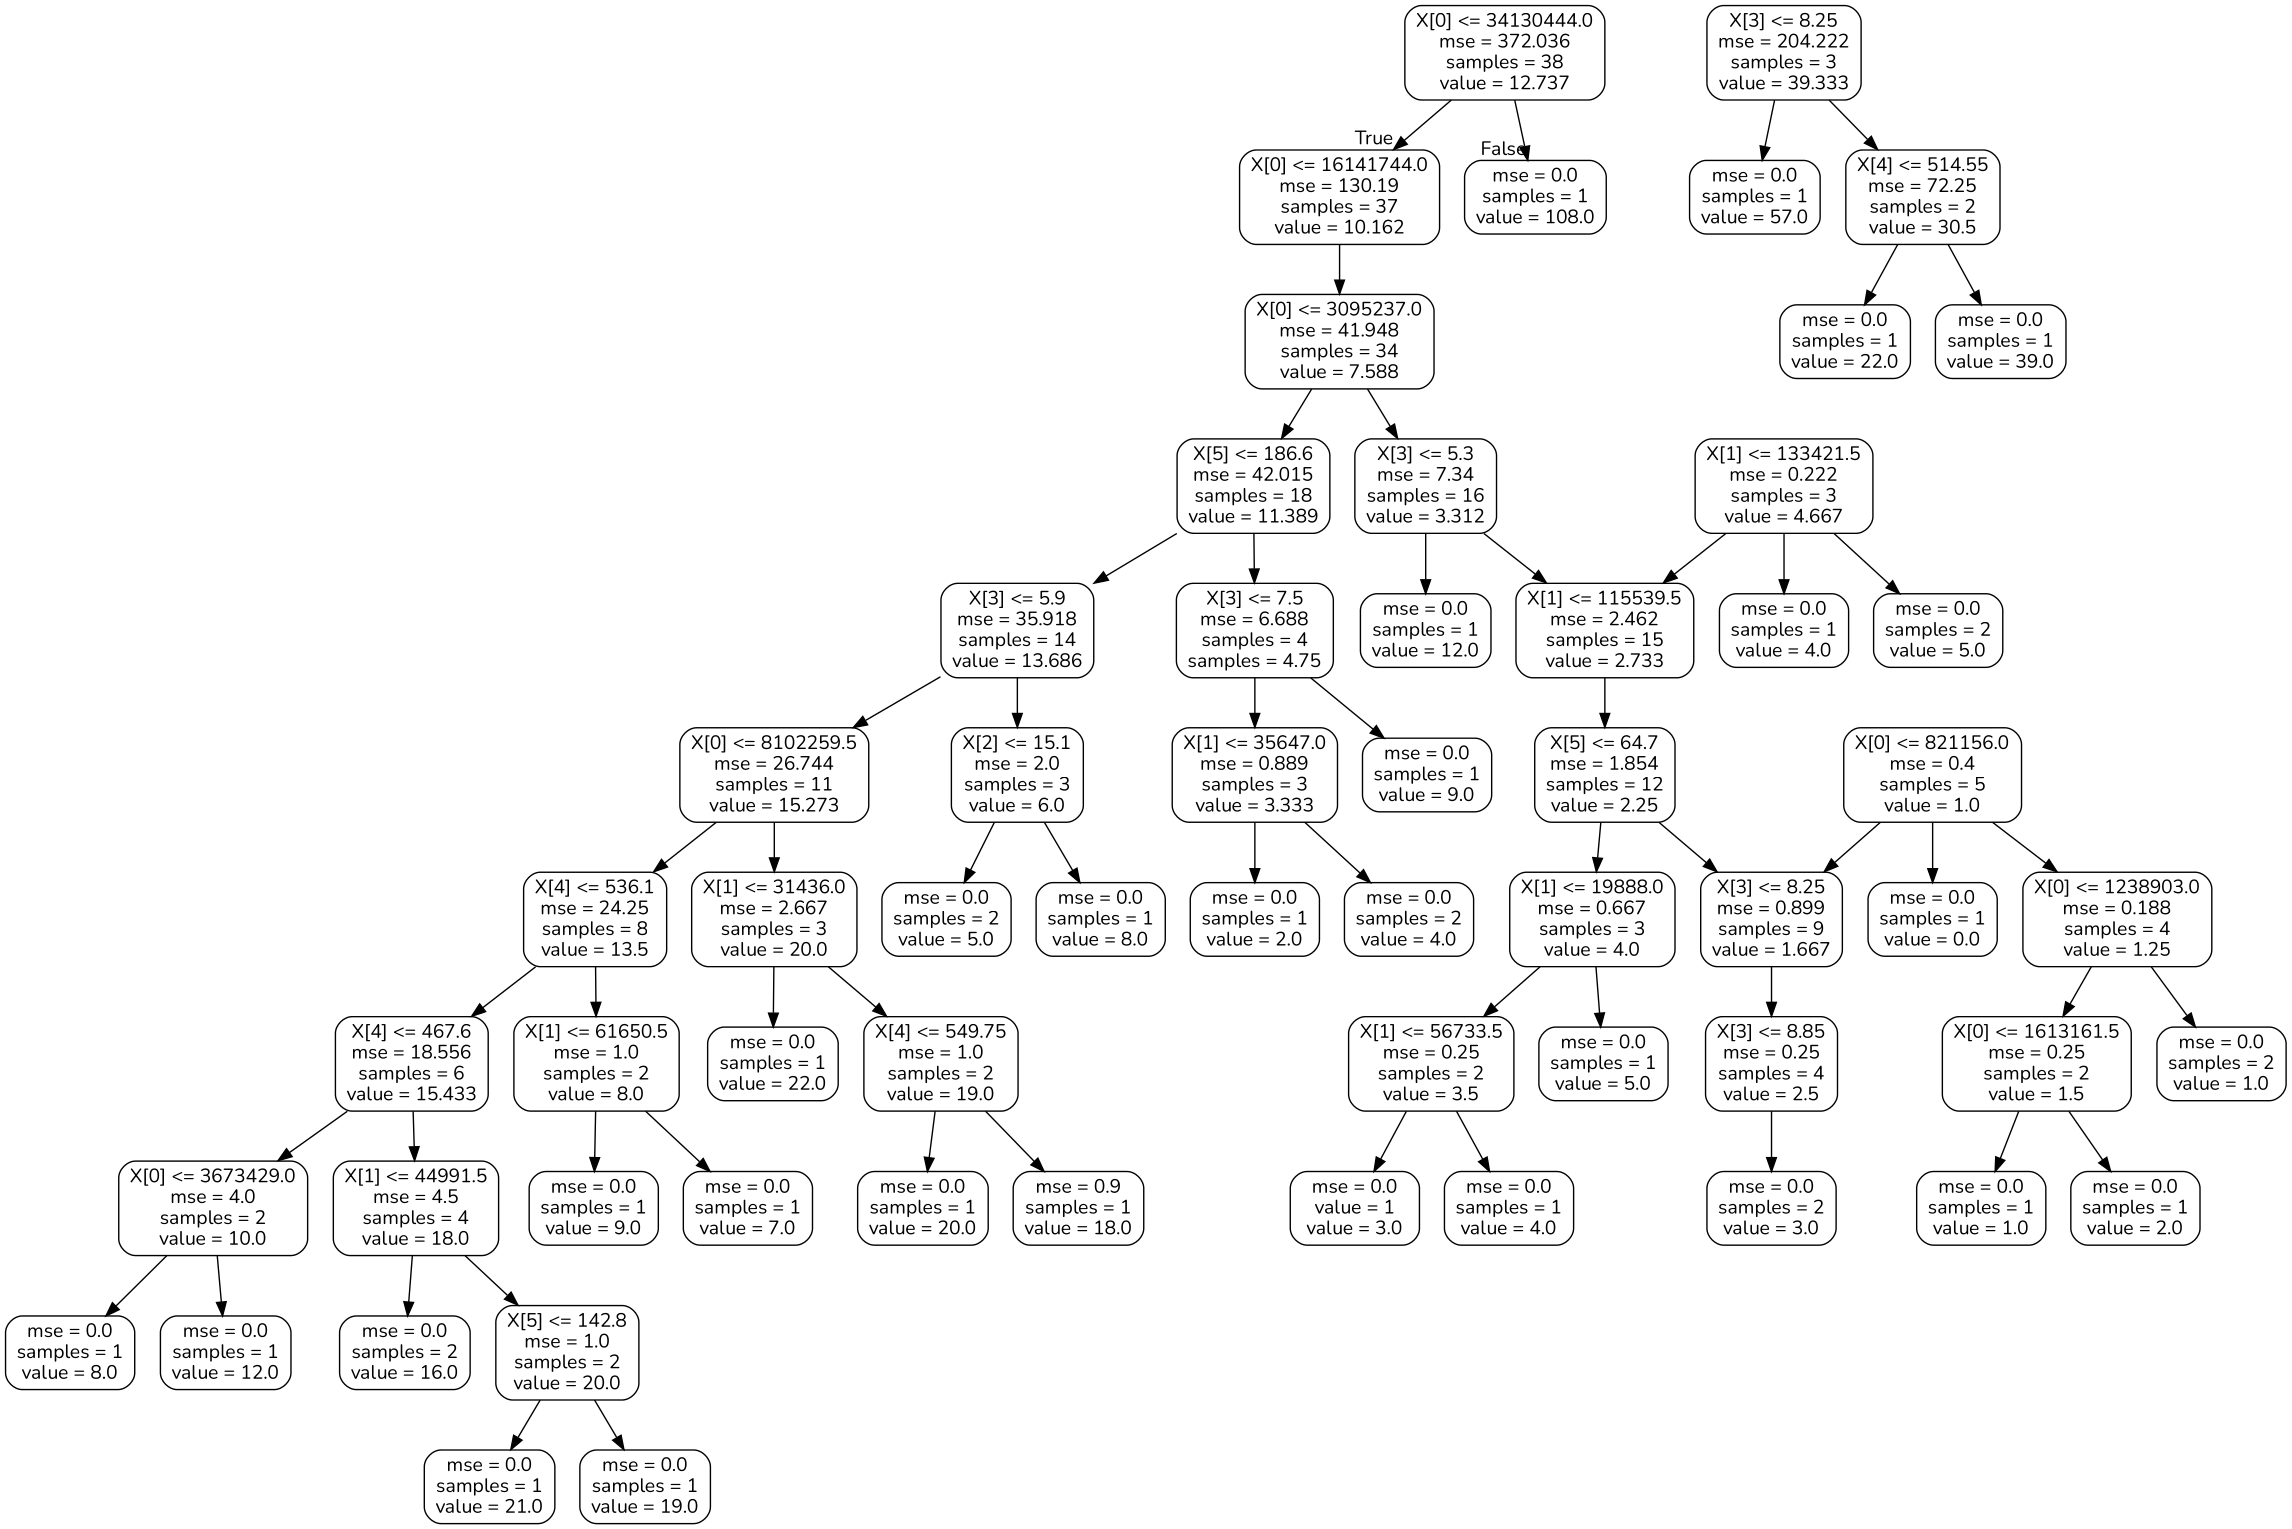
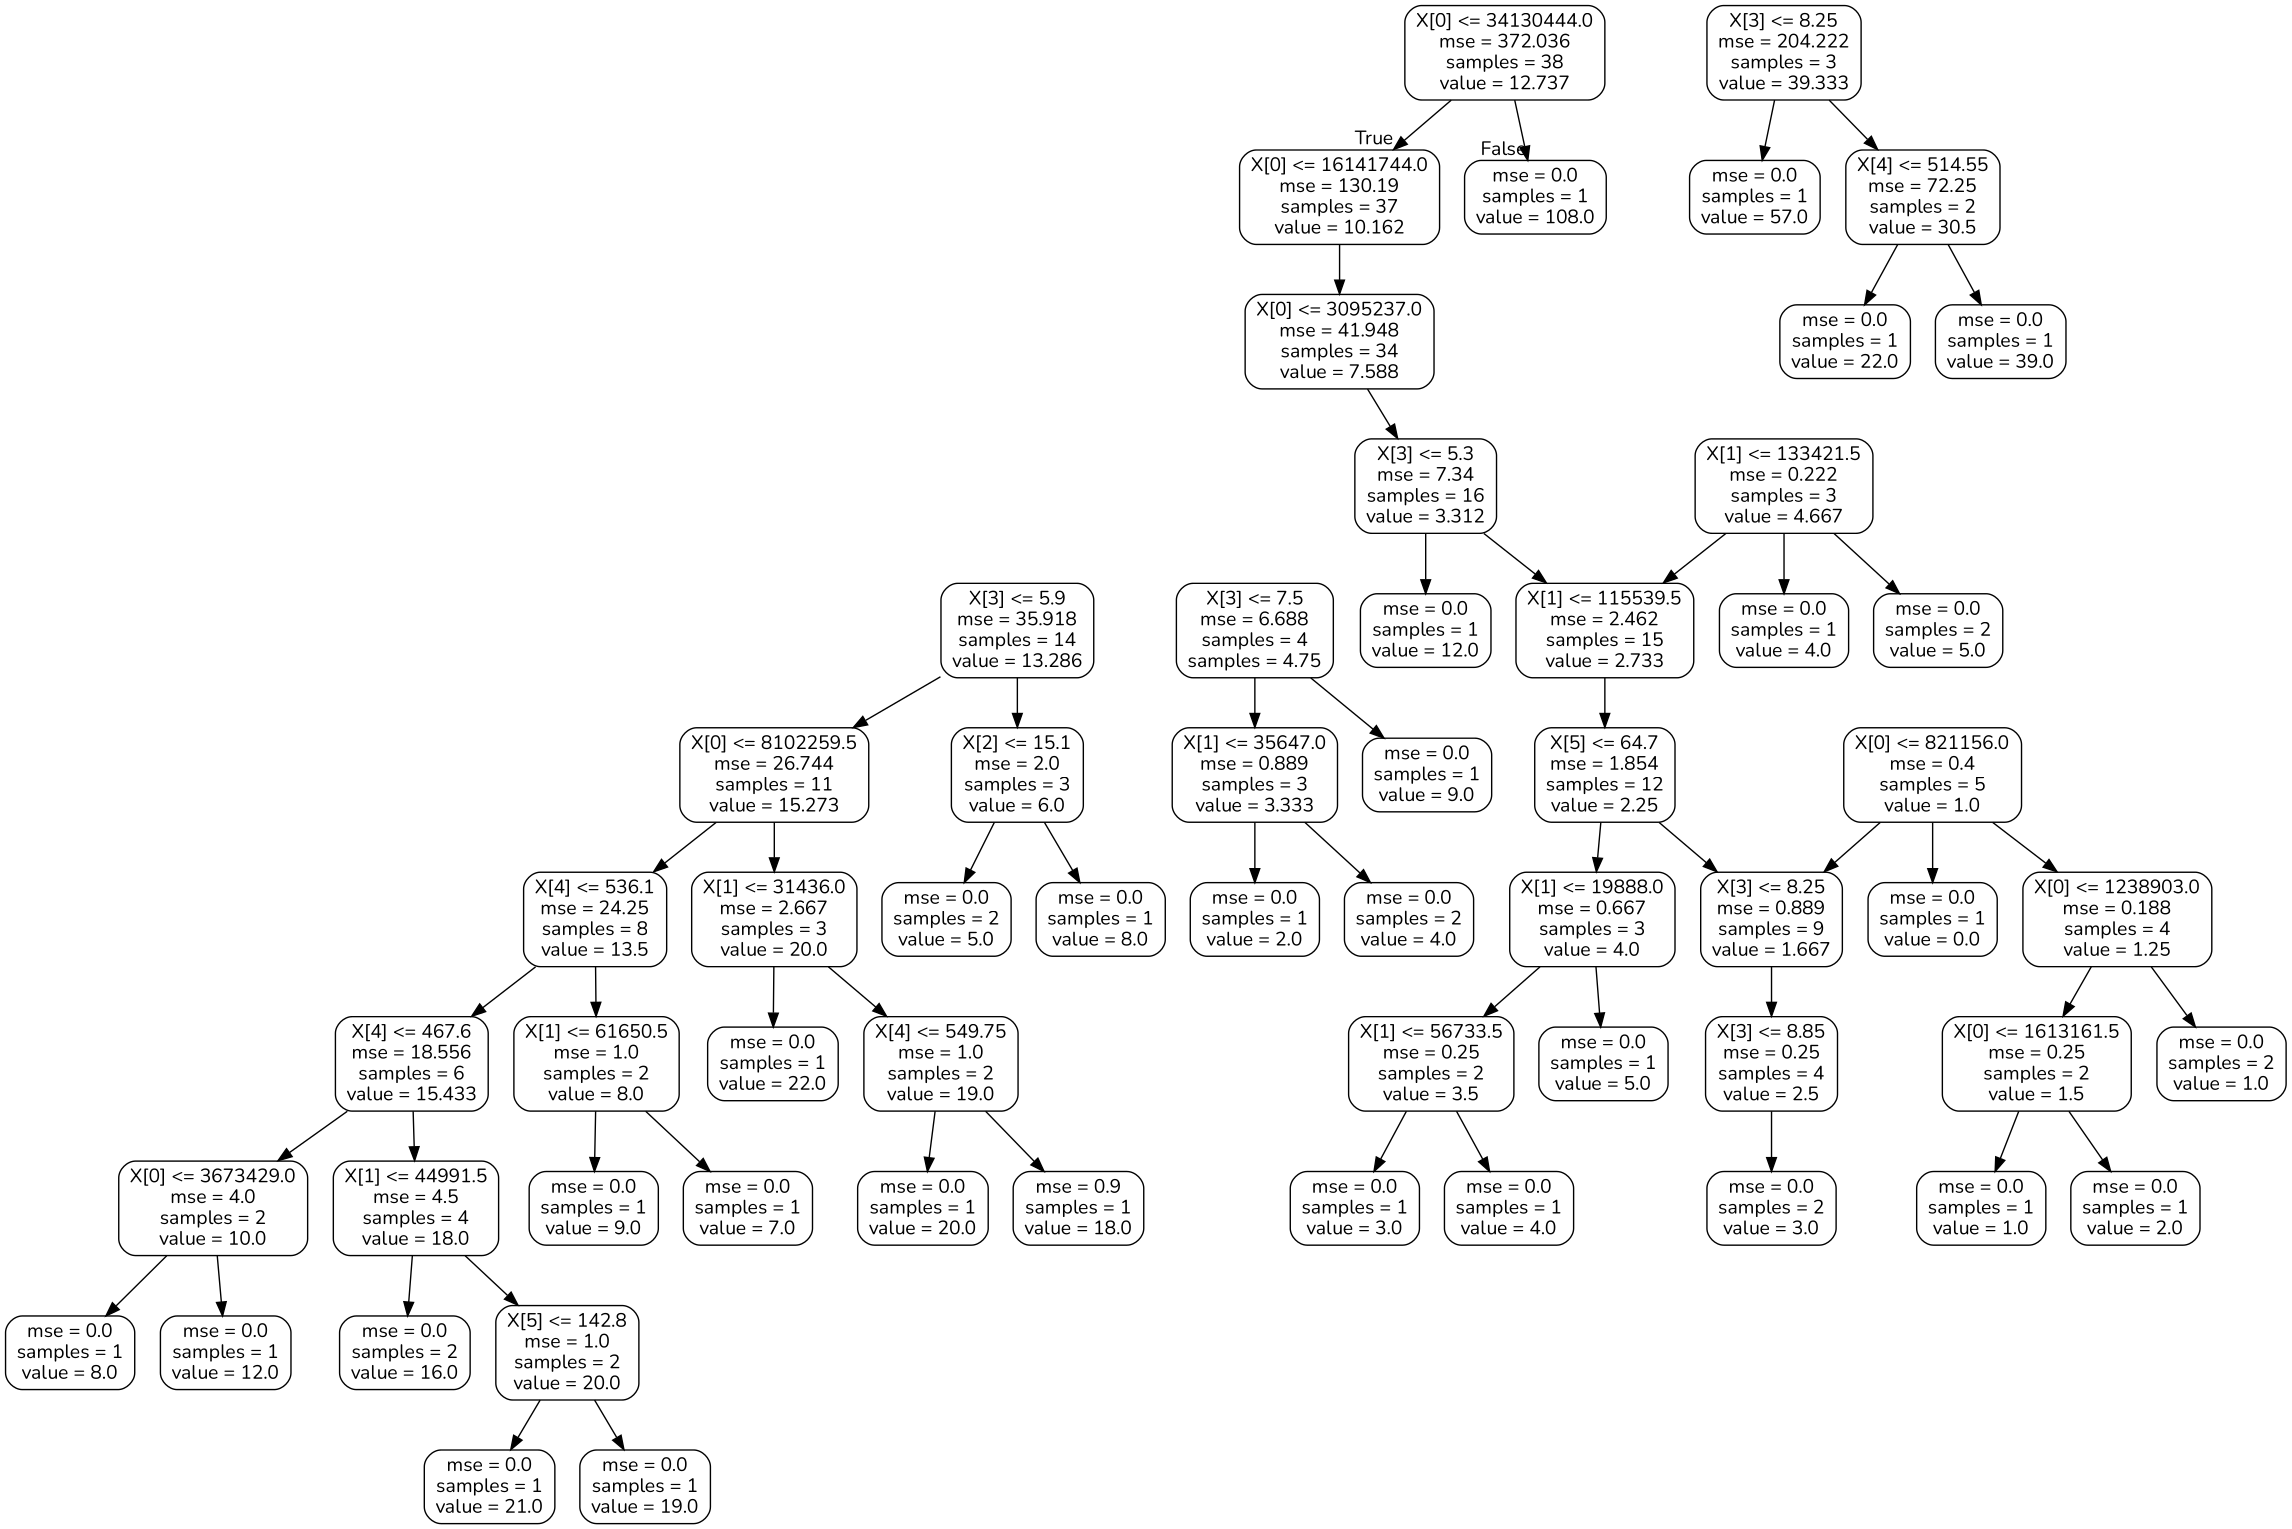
(1253, 486) -> none
(1017, 631) -> (1017, 631)
(1772, 919) -> (1772, 919)
(1355, 1208) -> (1355, 1208)
